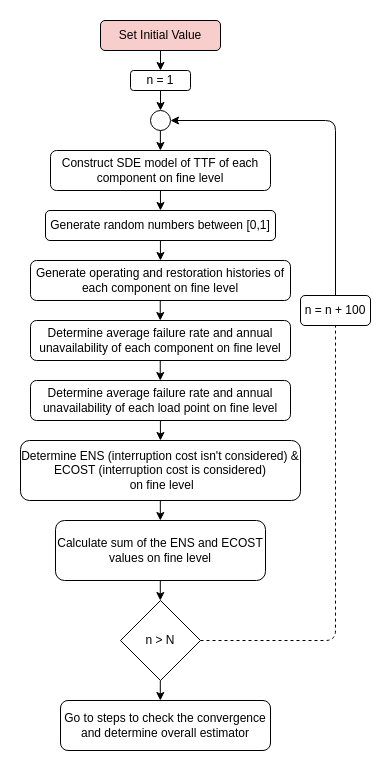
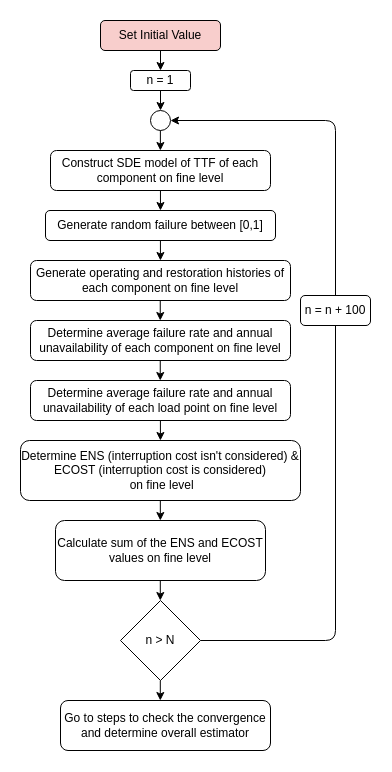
(161, 226) -> (161, 226)
(336, 546) -> (336, 546)
